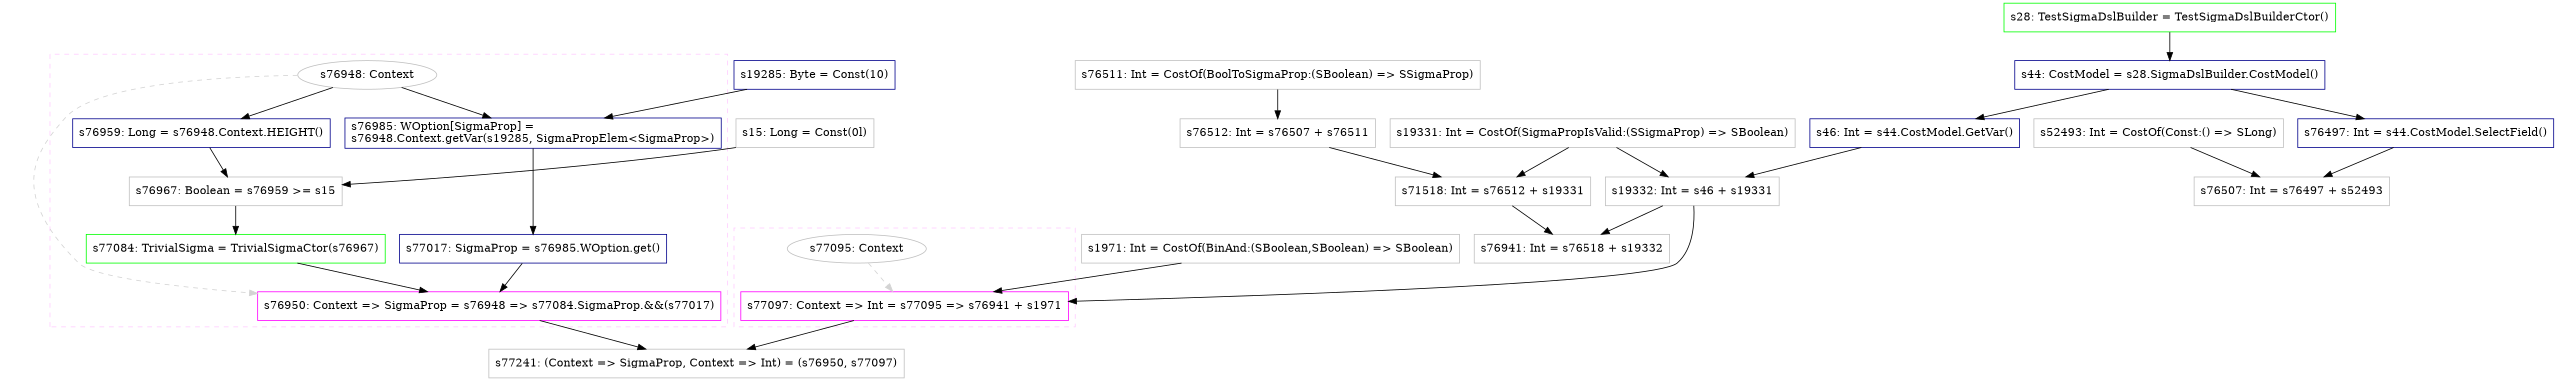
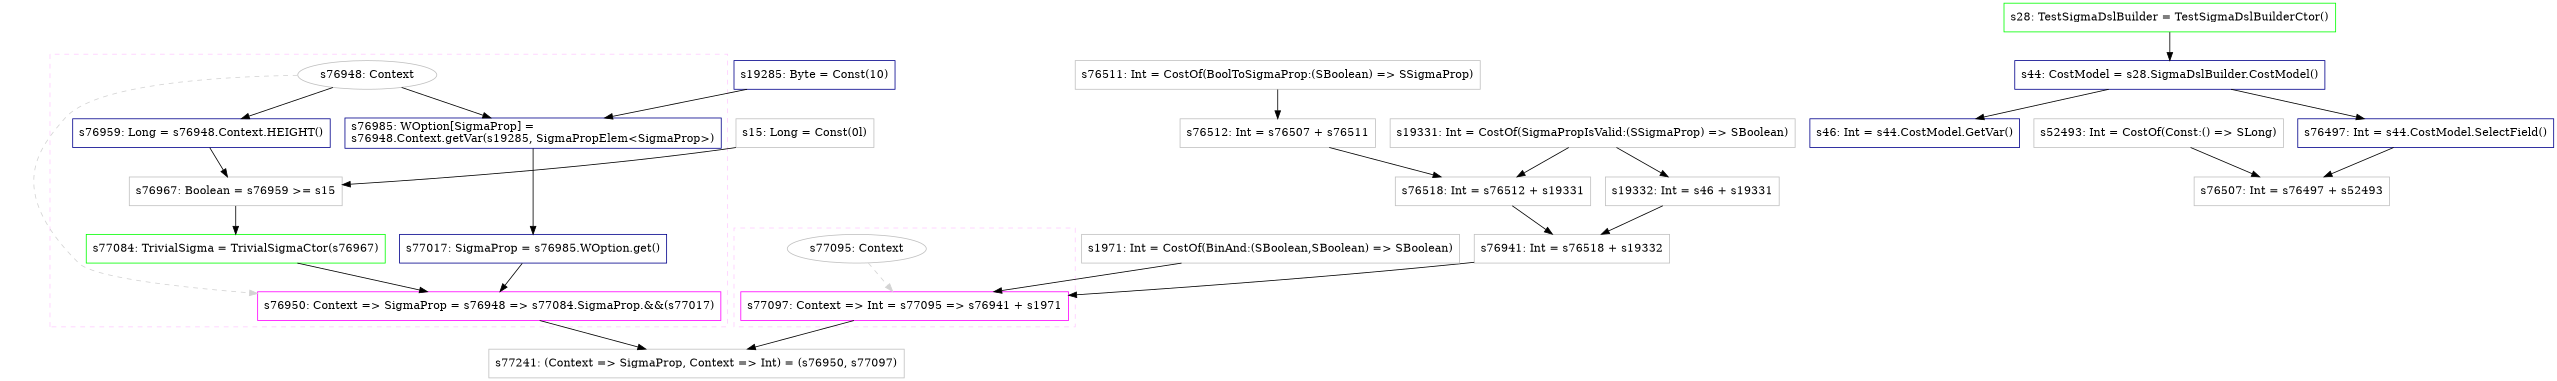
(1807, 161) -> none
(1493, 191) -> (1493, 191)
(1409, 289) -> (1276, 280)
